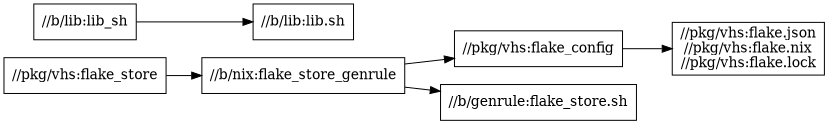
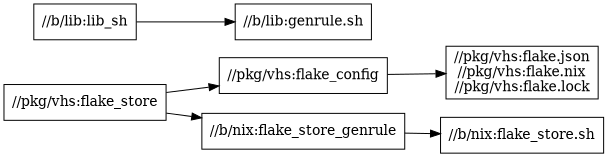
(303, 22) -> (303, 22)
(425, 62) -> (187, 90)
(538, 102) -> (522, 135)
